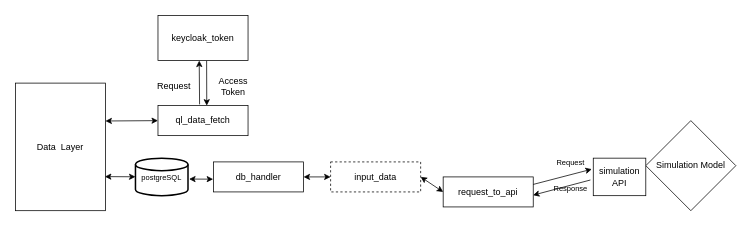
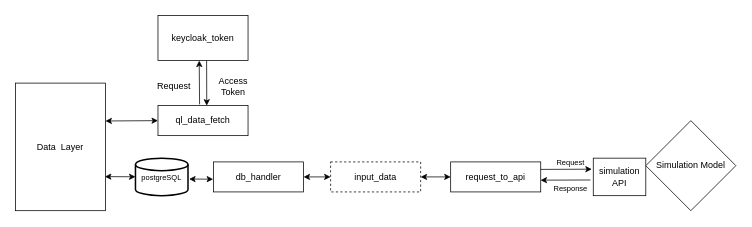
(488, 192) -> (495, 177)
